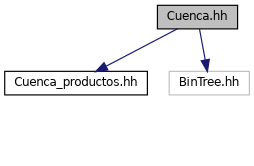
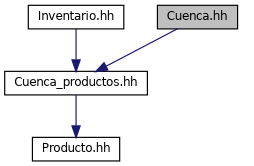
none -> (76, 17)
(209, 83) -> none
none -> (76, 149)
